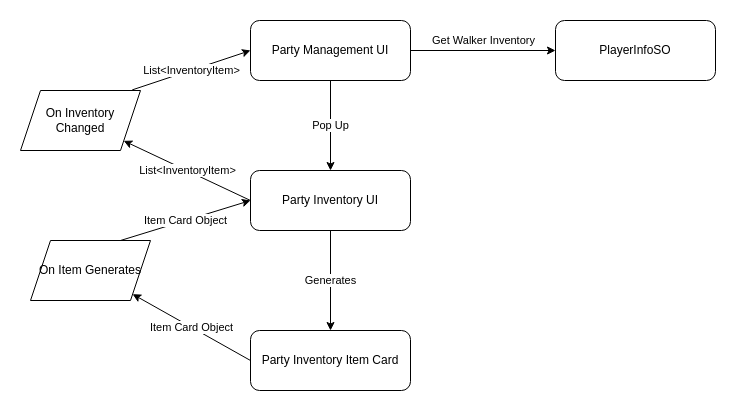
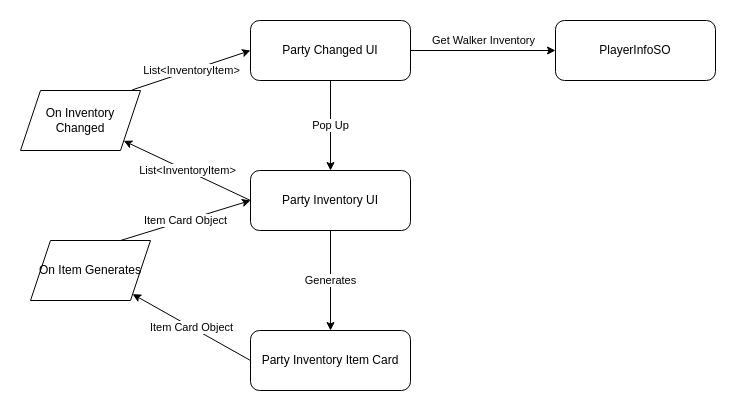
(331, 51) -> (331, 51)
